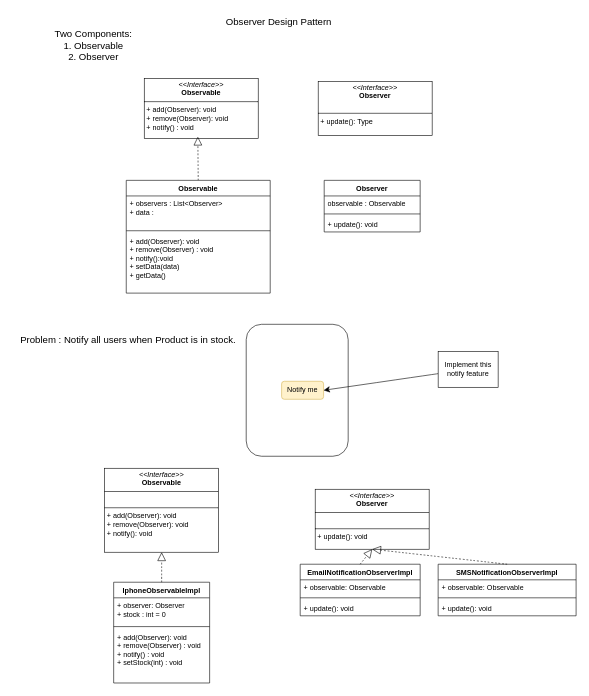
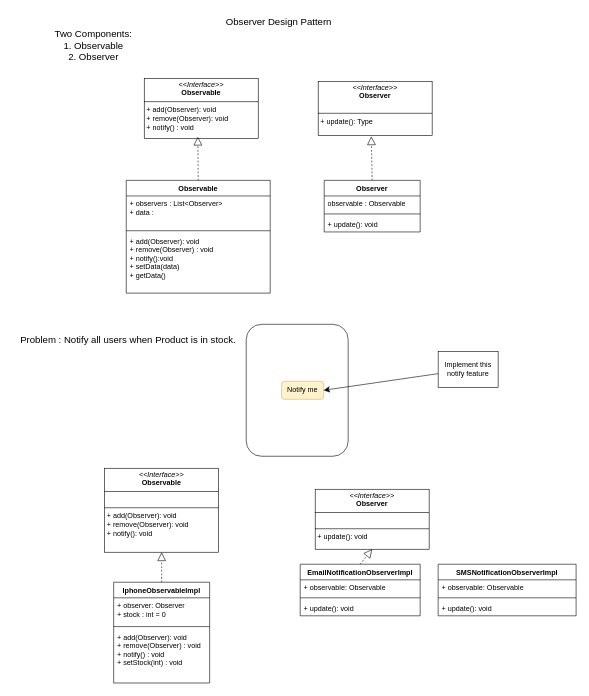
none -> (372, 162)
(440, 557) -> none
